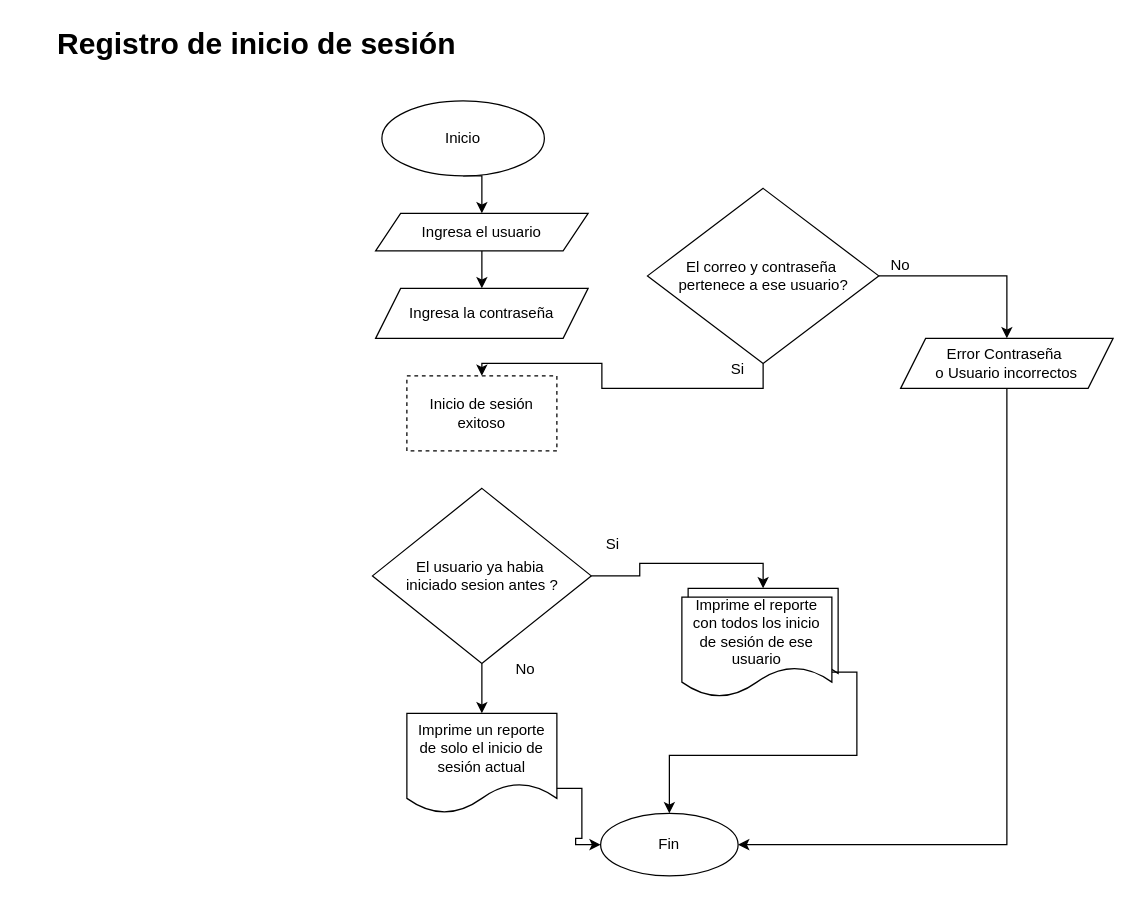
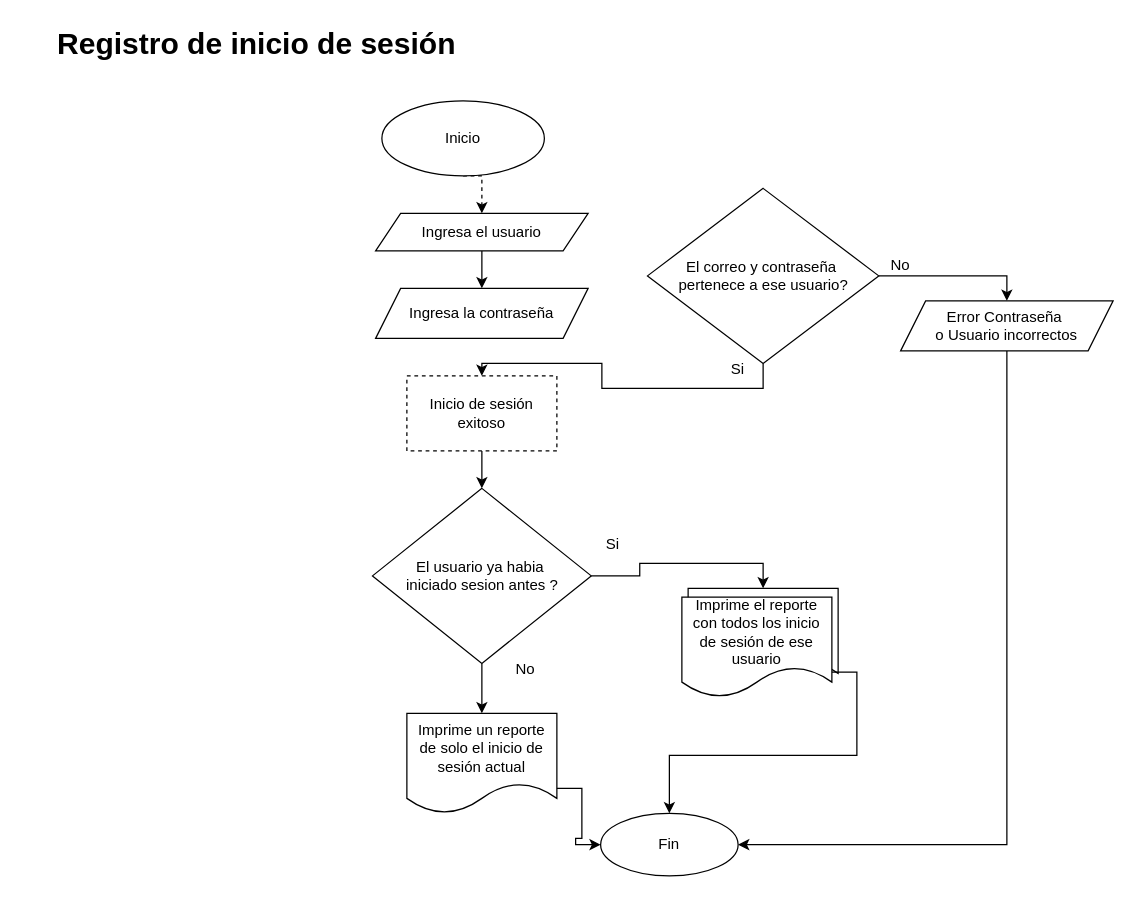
(482, 185) -> (482, 185)
(1007, 363) -> (1007, 326)
none -> (482, 465)
